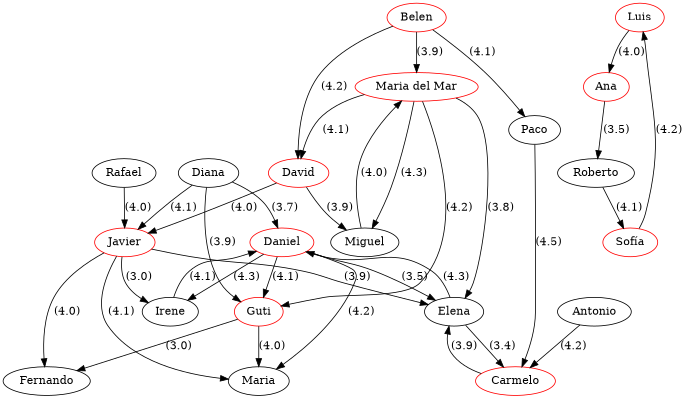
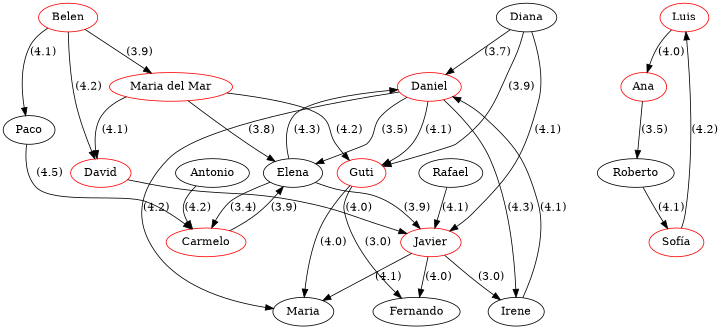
(138, 208) -> (456, 208)
(365, 242) -> none
(287, 268) -> (369, 194)
